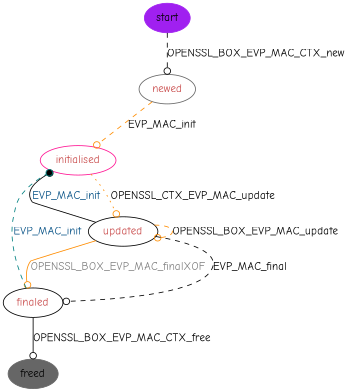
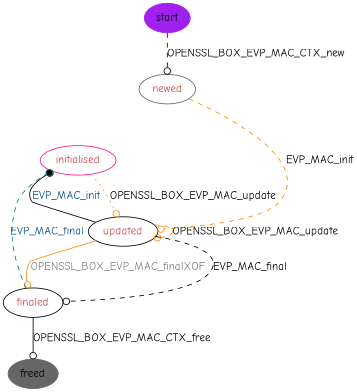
(126, 122) -> (287, 186)
(193, 196) -> (193, 196)
(47, 232) -> (47, 232)
